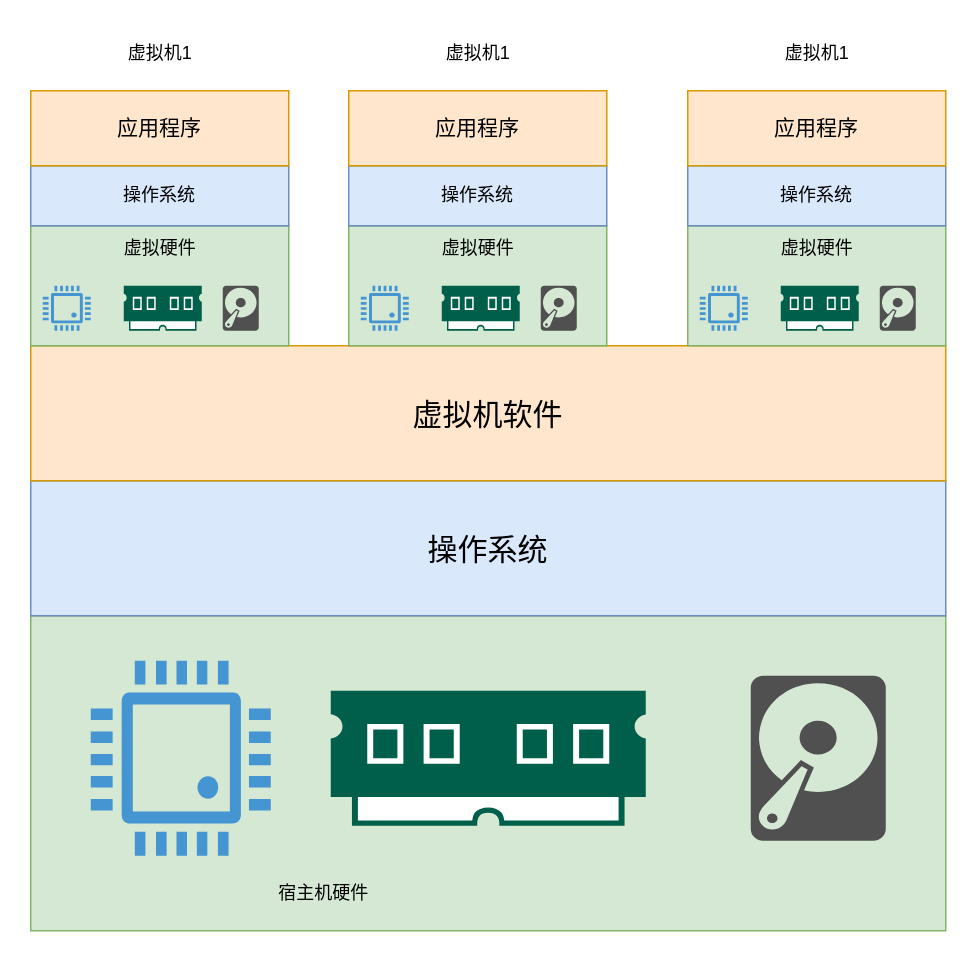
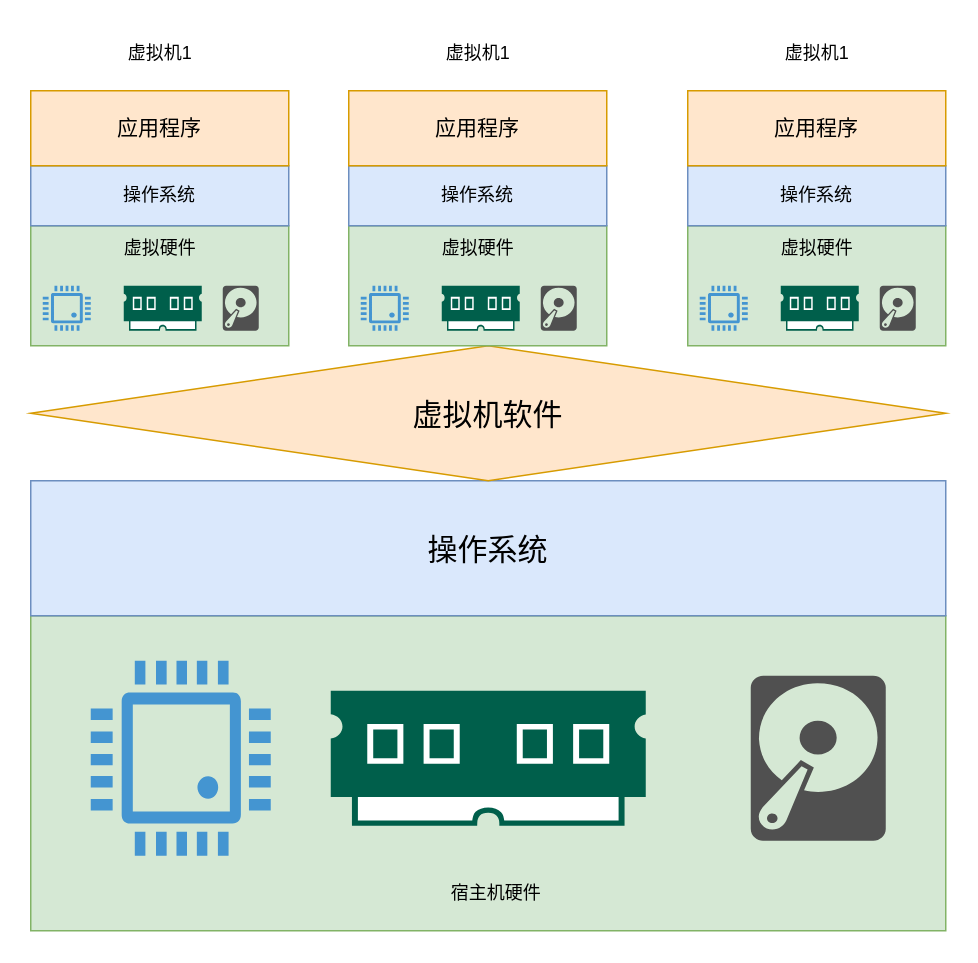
(488, 413) -> (488, 413)
(323, 893) -> (496, 893)
